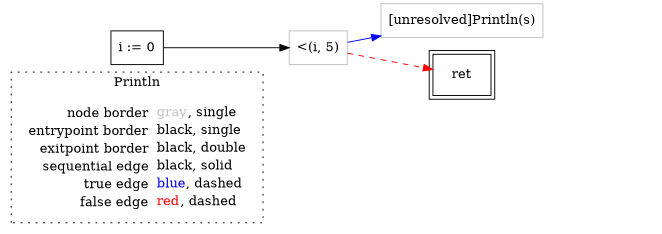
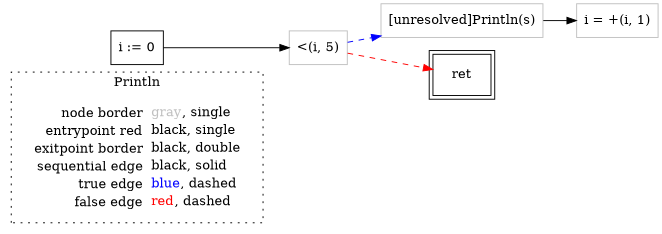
none -> (617, 21)
(360, 40) -> (360, 40)
(91, 131) -> (96, 131)
